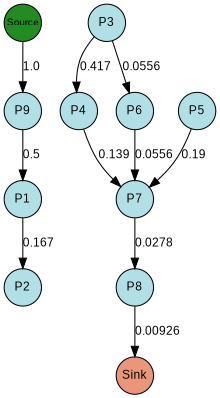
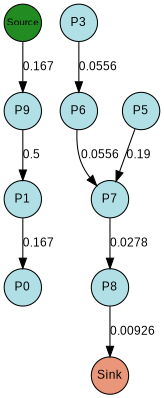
(32, 67) -> (39, 67)
(79, 111) -> none
(23, 287) -> (23, 287)
